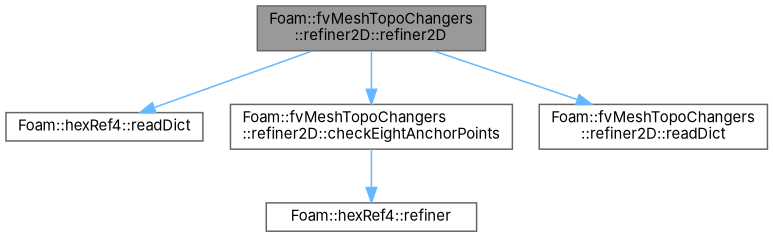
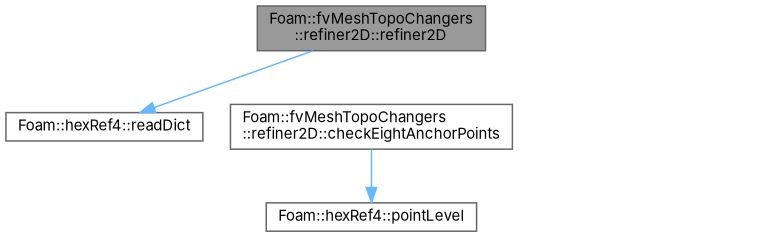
(371, 70) -> none
(653, 127) -> none
(371, 217) -> (371, 217)
